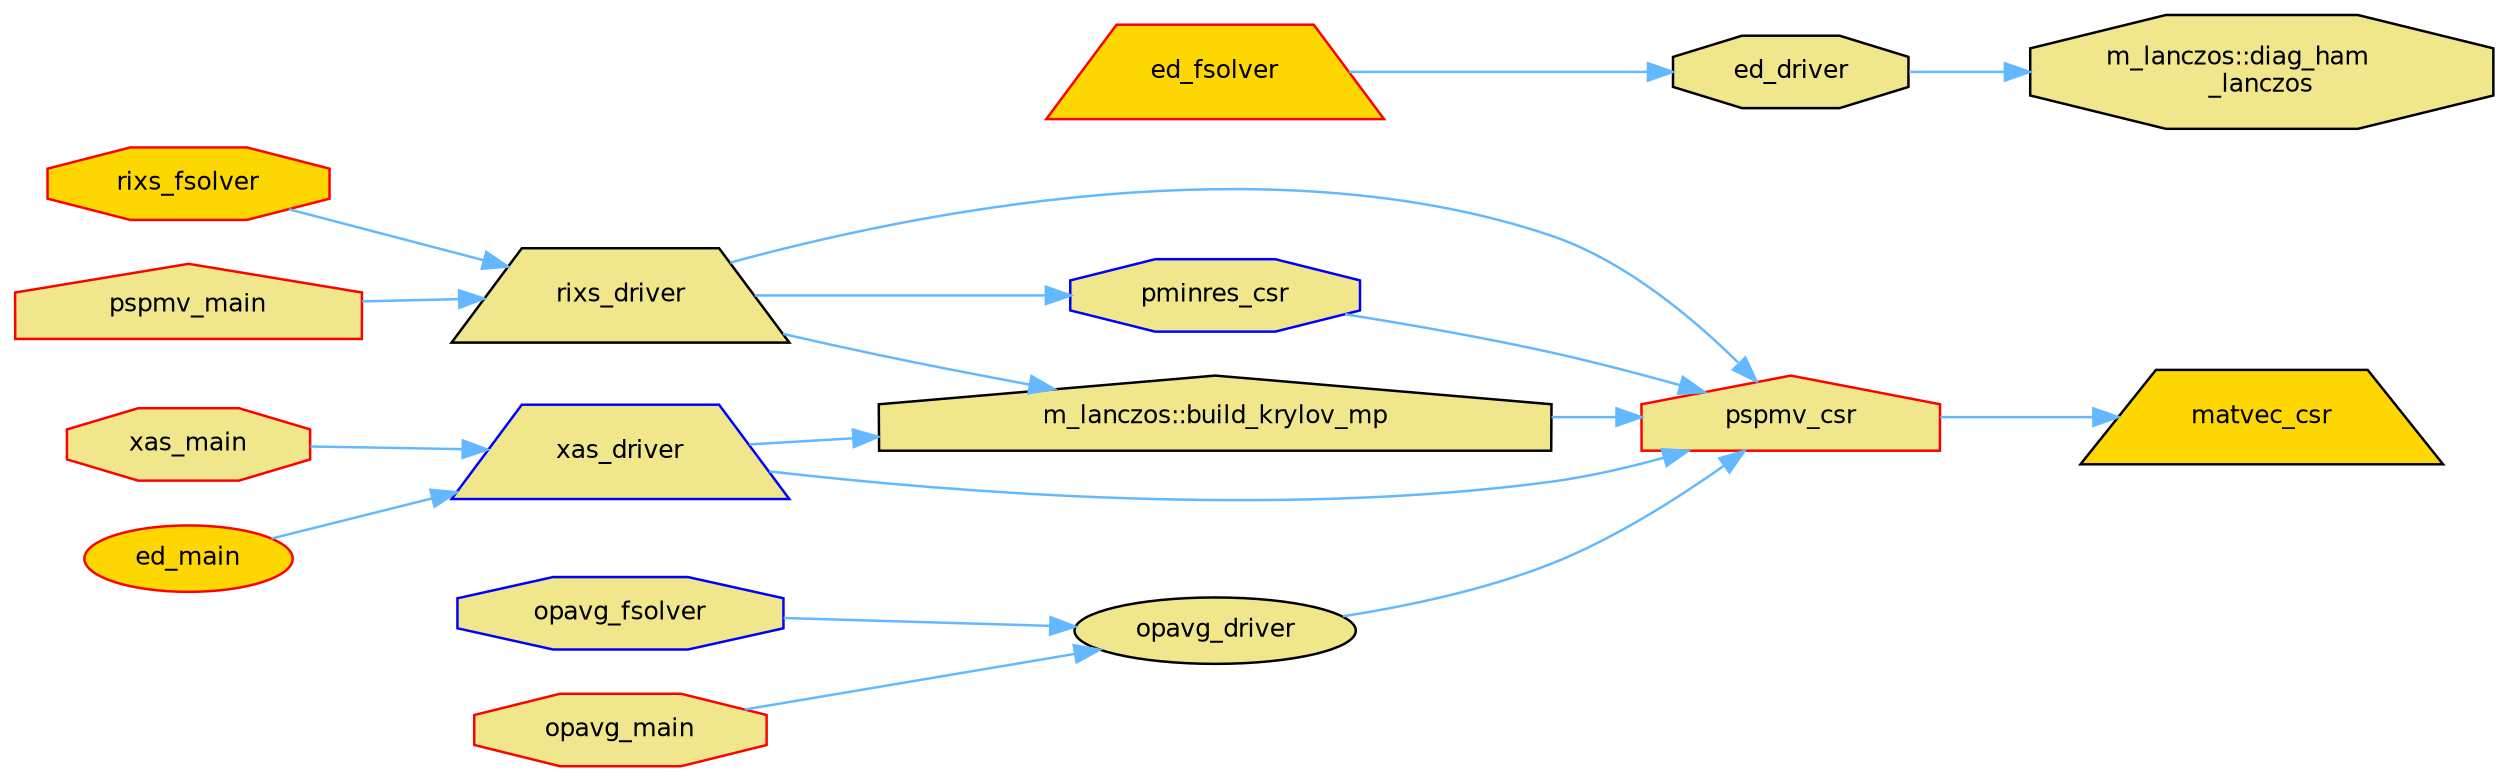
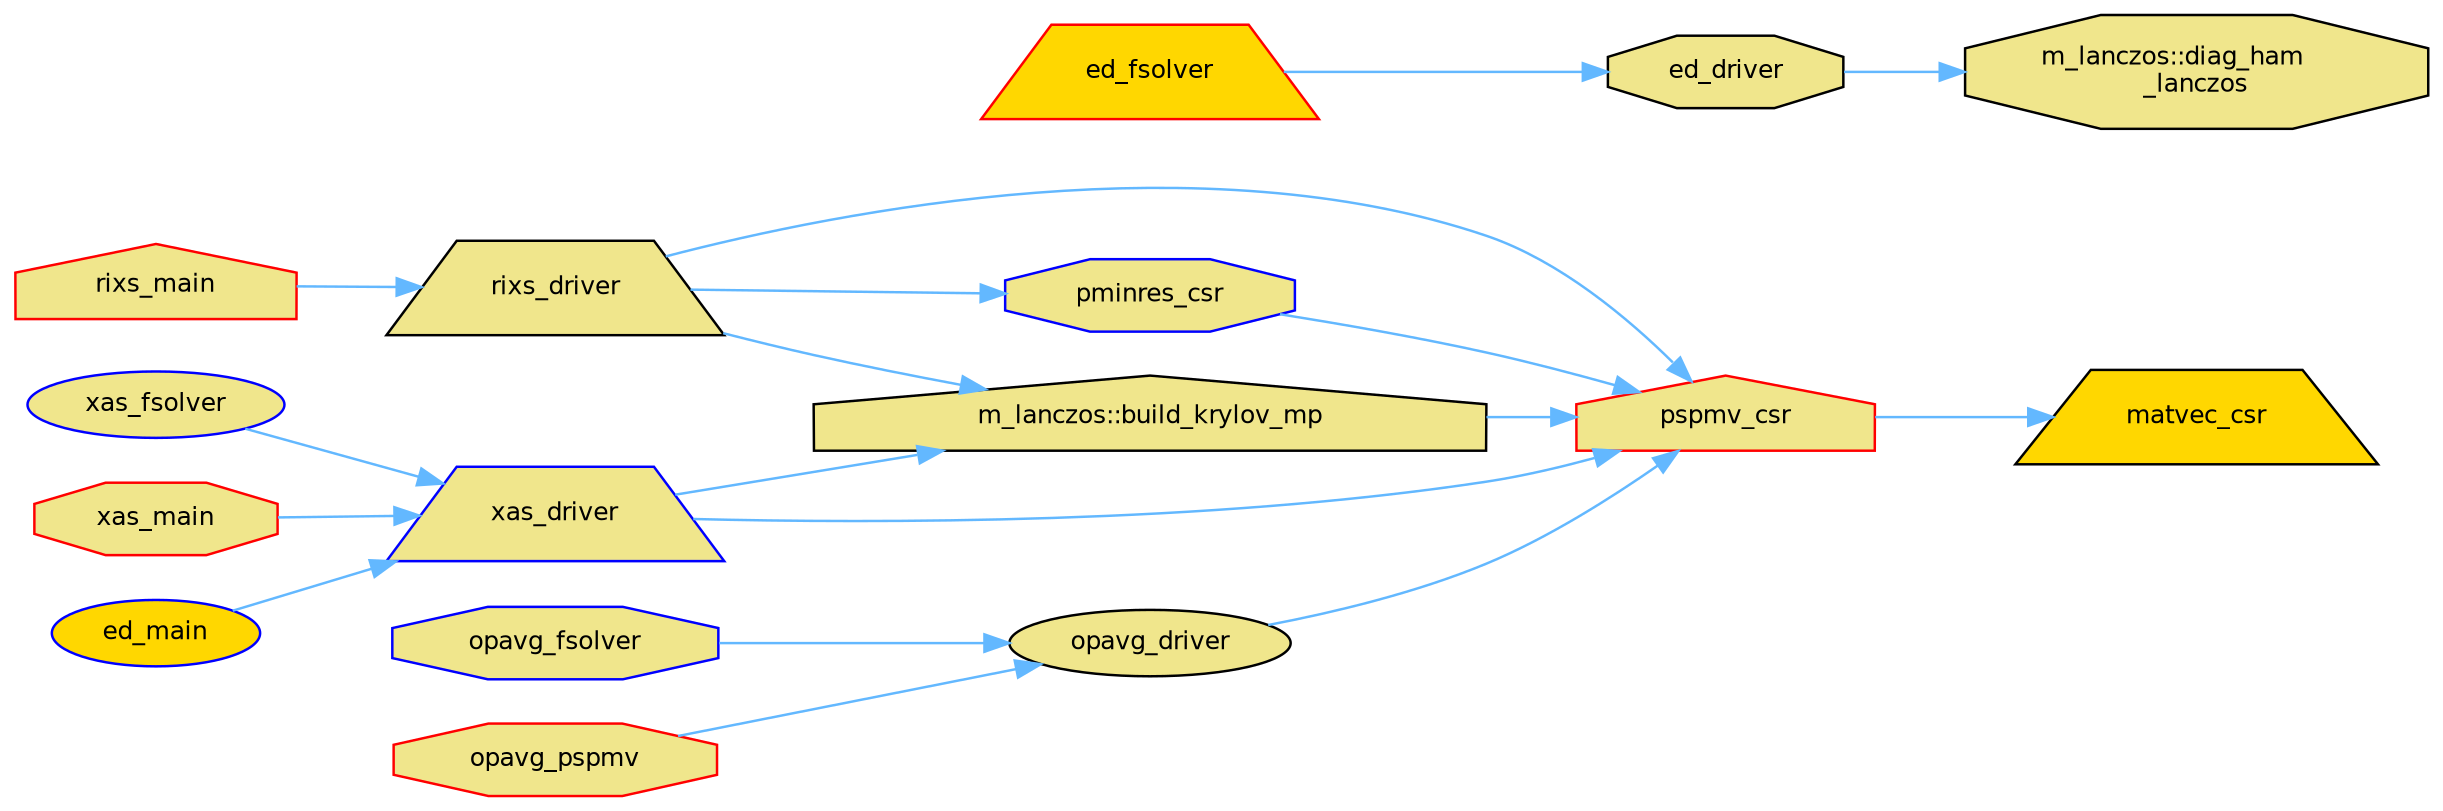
(189, 184) -> none
(189, 305) -> (156, 285)
none -> (156, 405)
(189, 559) -> (156, 633)
(620, 730) -> (555, 760)
